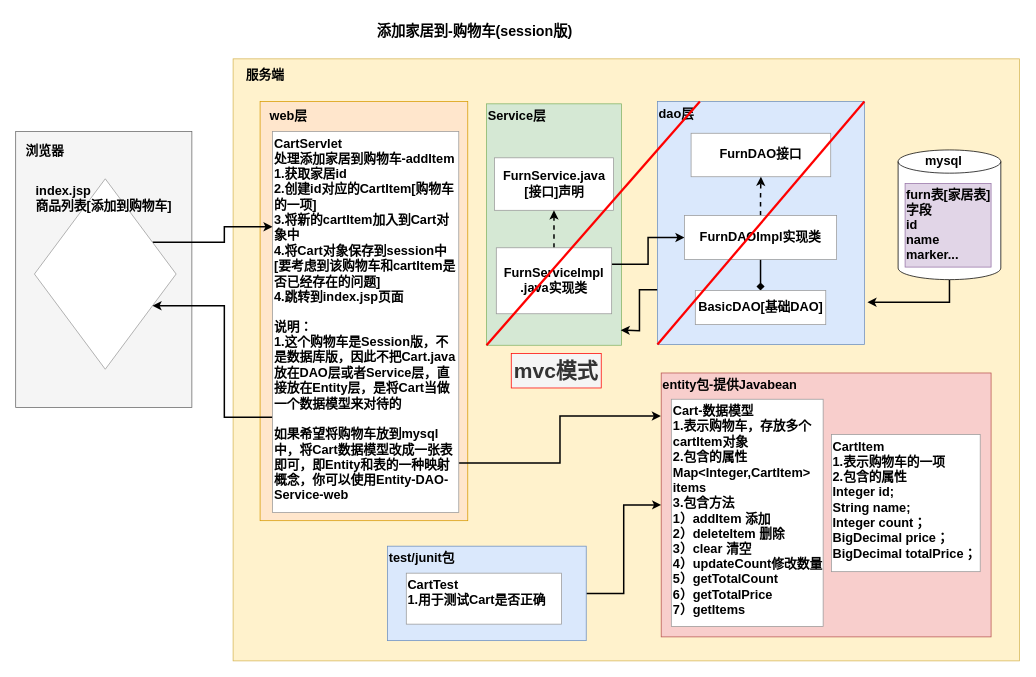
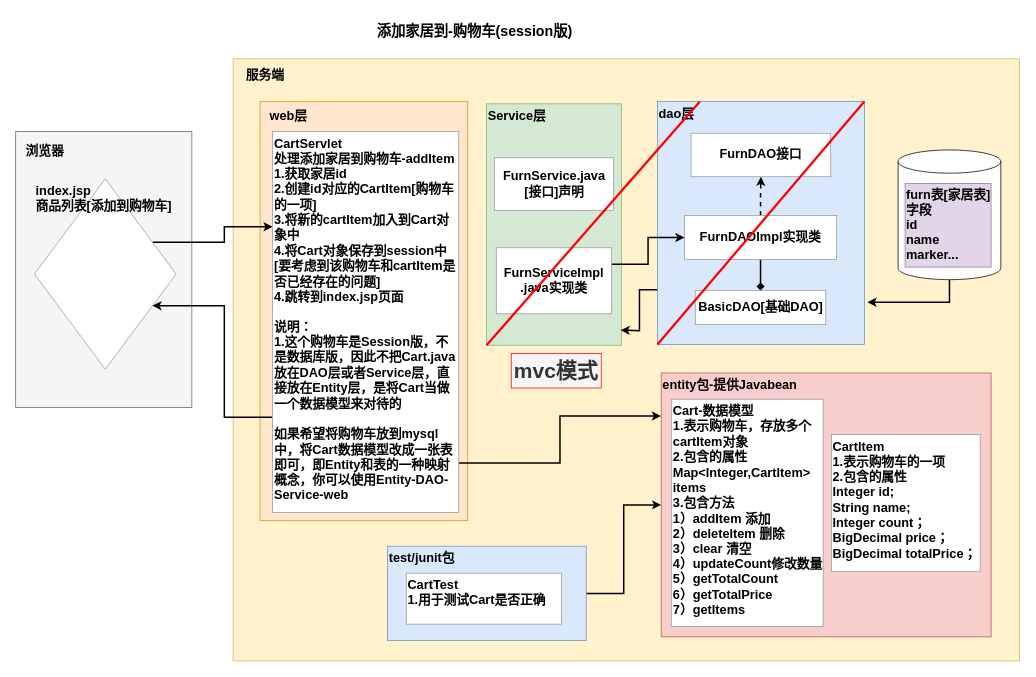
(944, 161) -> none
(554, 233) -> none
